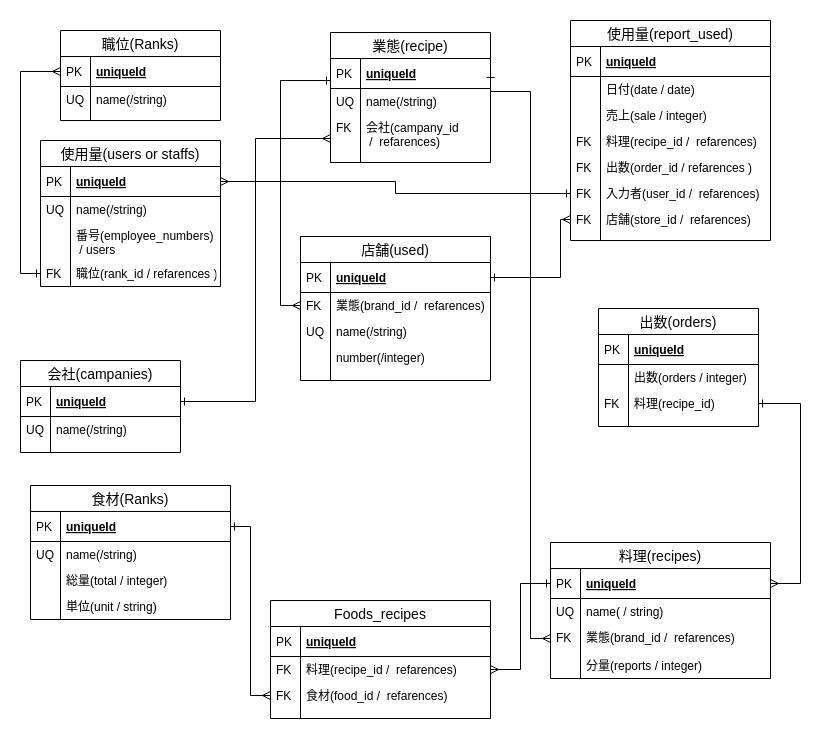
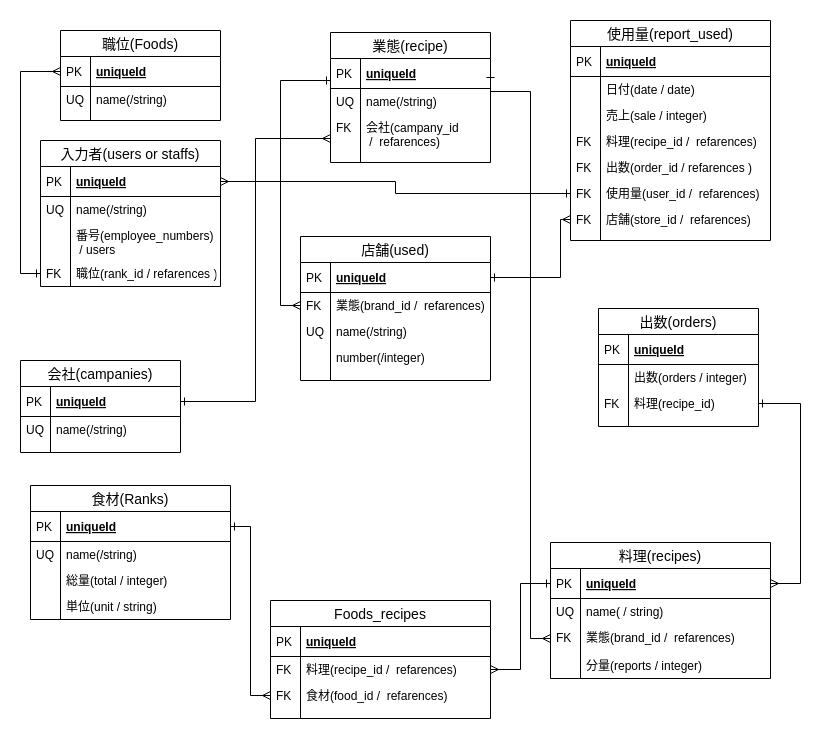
(140, 44) -> (140, 44)
(130, 154) -> (130, 154)
(698, 194) -> (698, 194)
